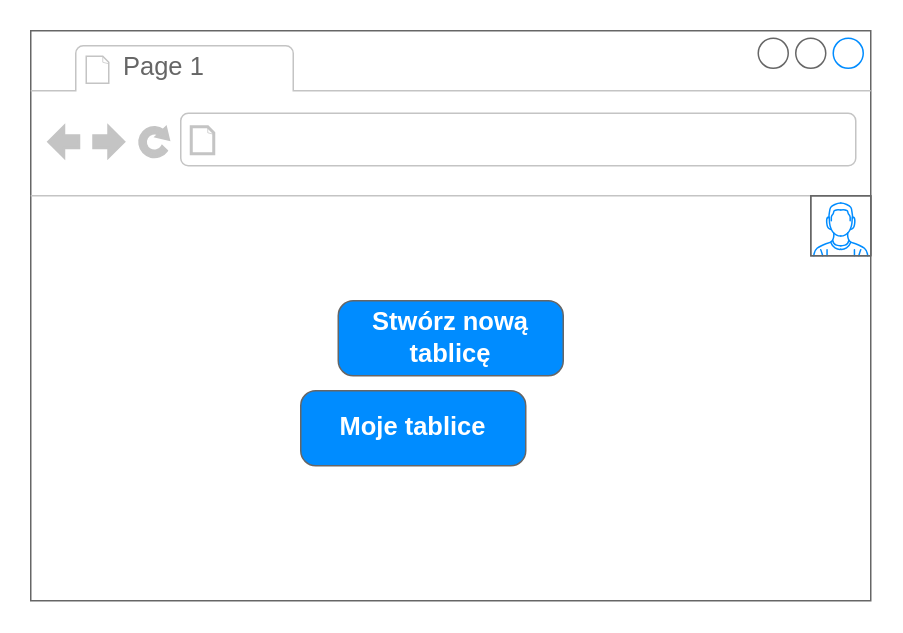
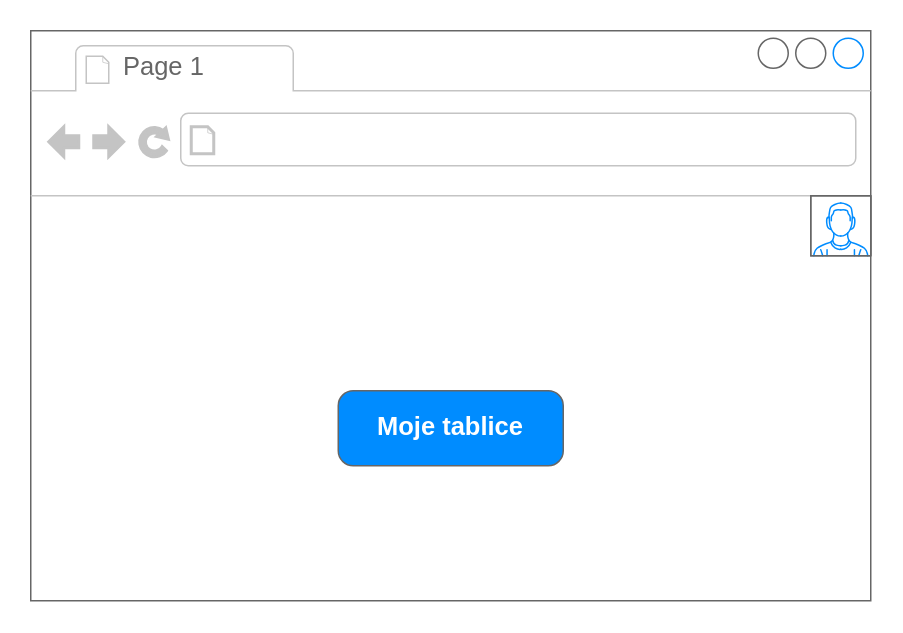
(451, 338) -> none
(413, 428) -> (451, 428)
